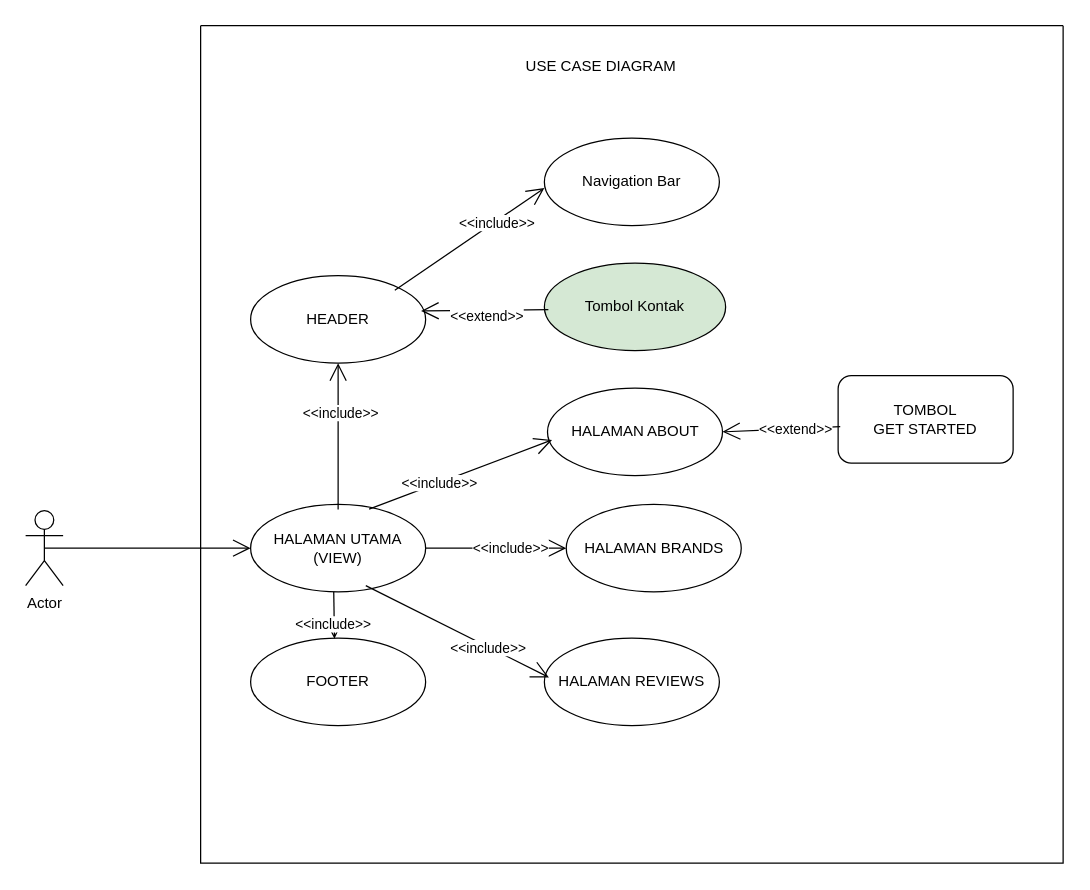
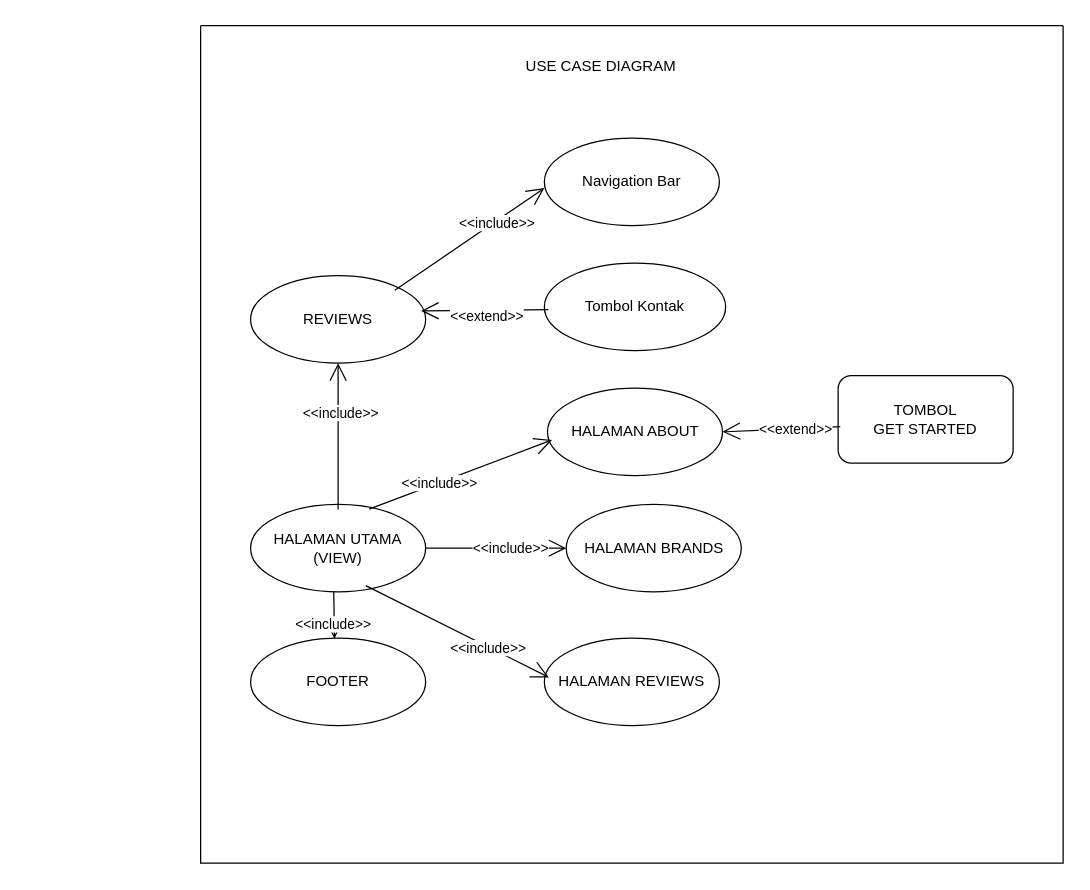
(635, 307) -> (635, 307)
(338, 319) -> (338, 319)
(44, 548) -> none
(148, 548) -> none
